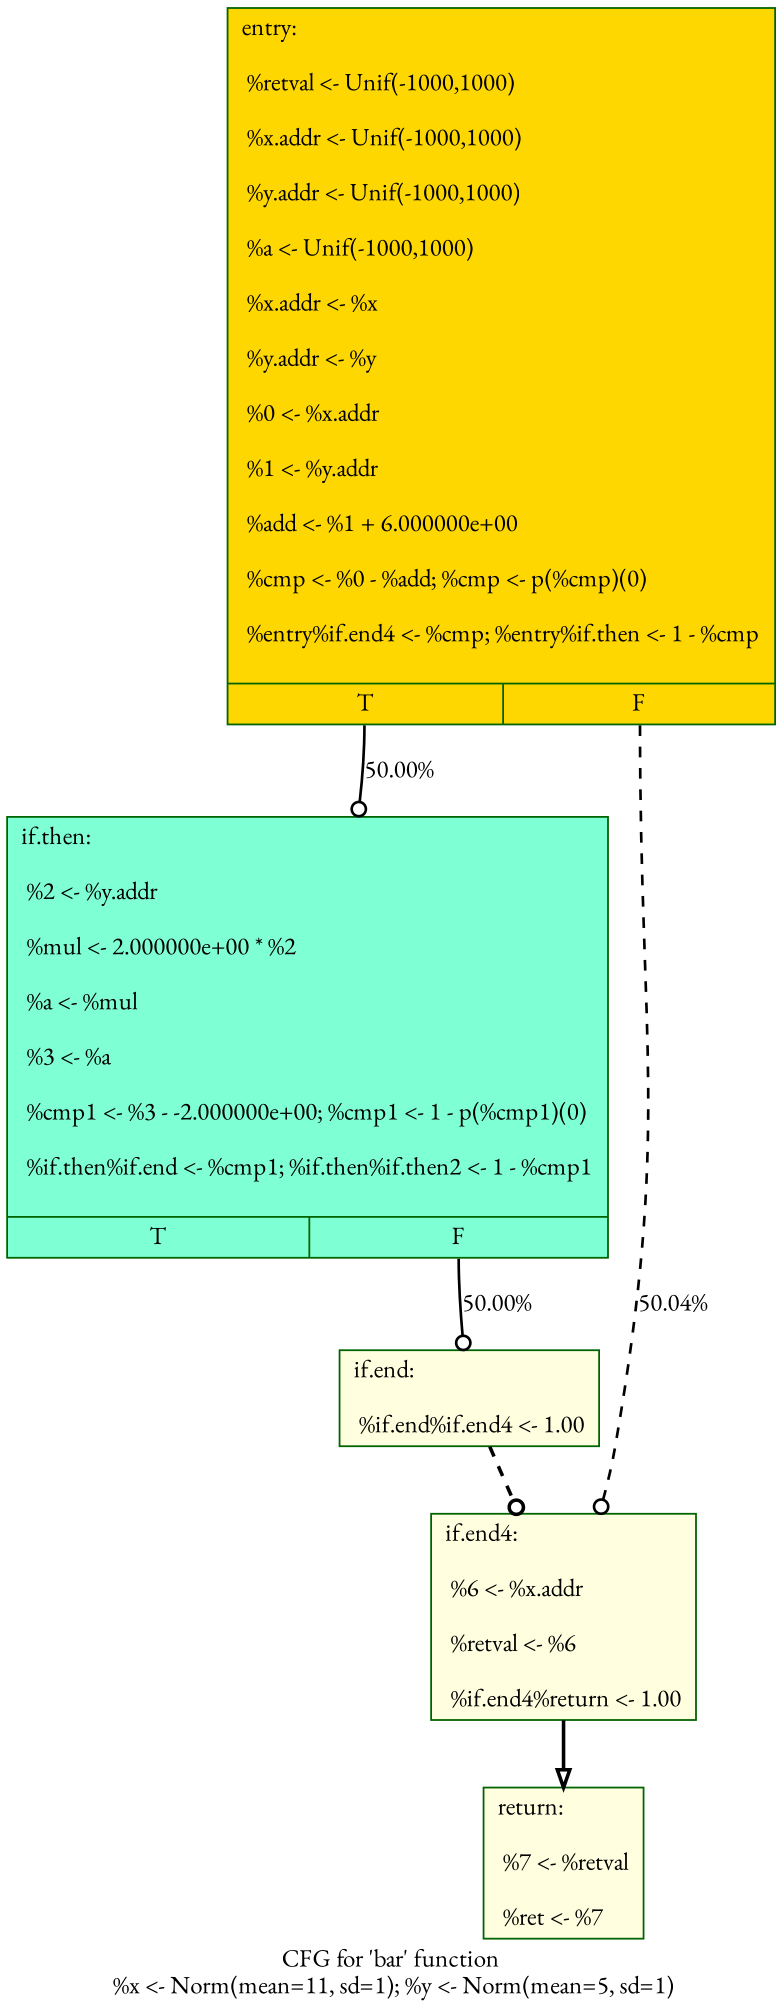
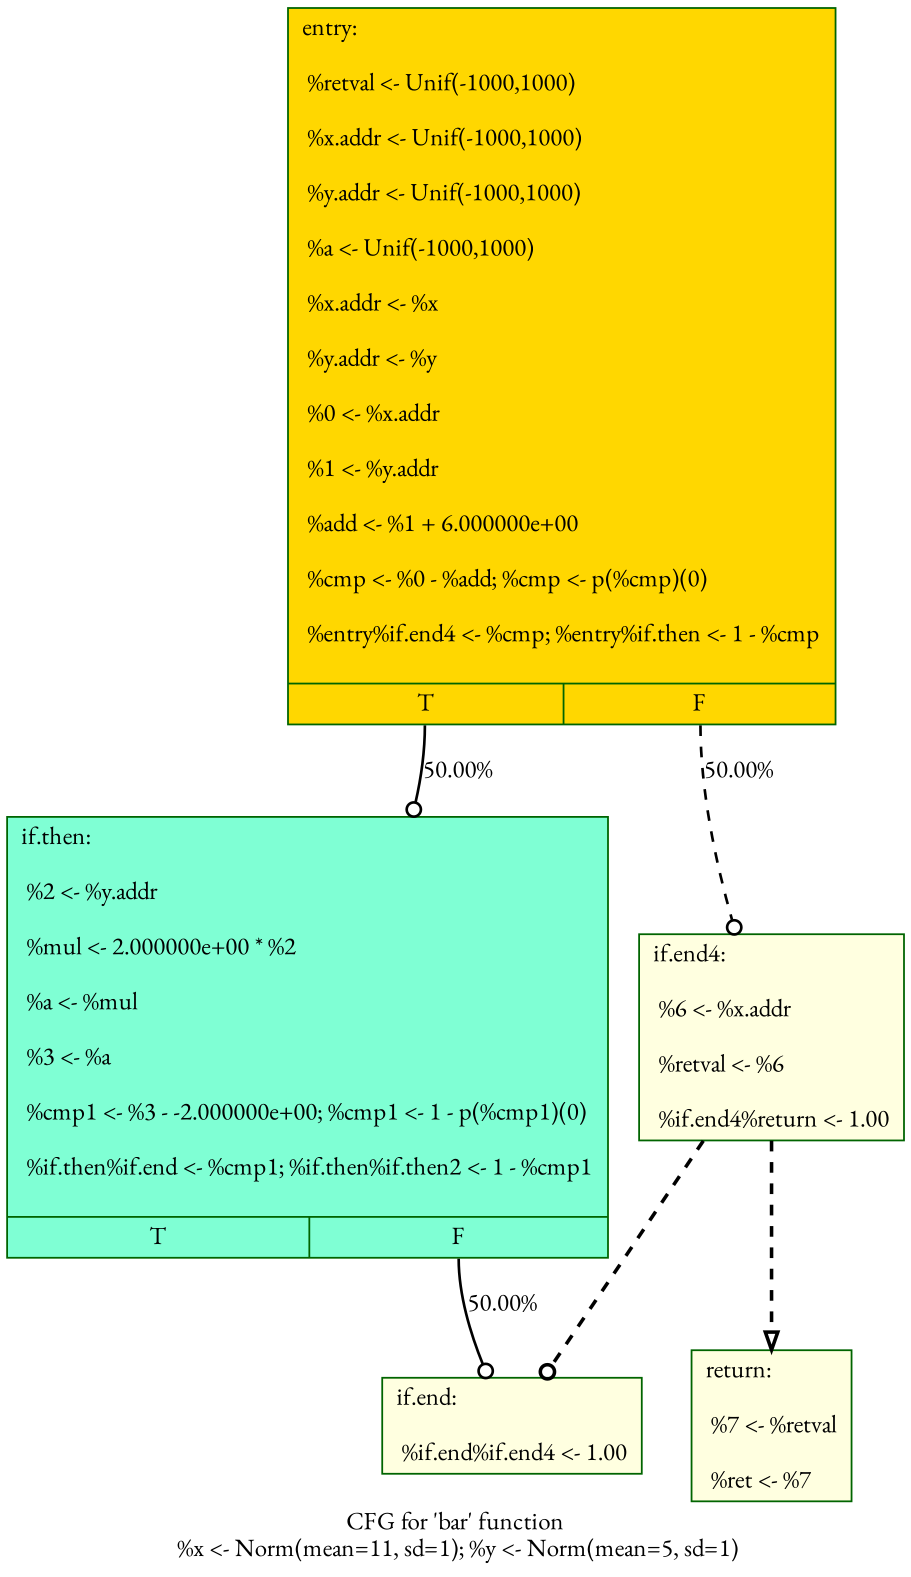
(674, 1304) -> (740, 771)
(502, 1474) -> (628, 1253)
(564, 1745) -> (772, 1236)
